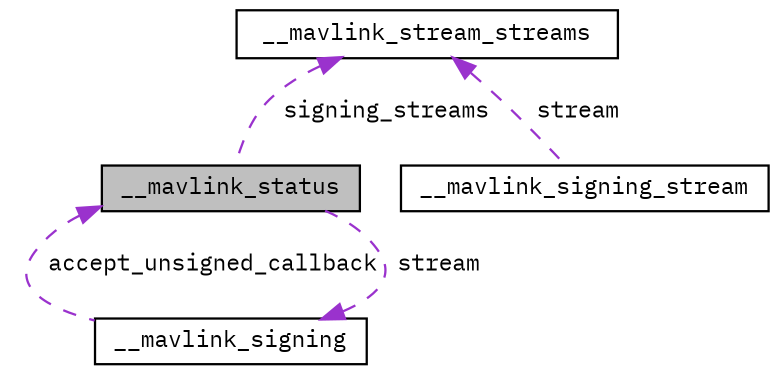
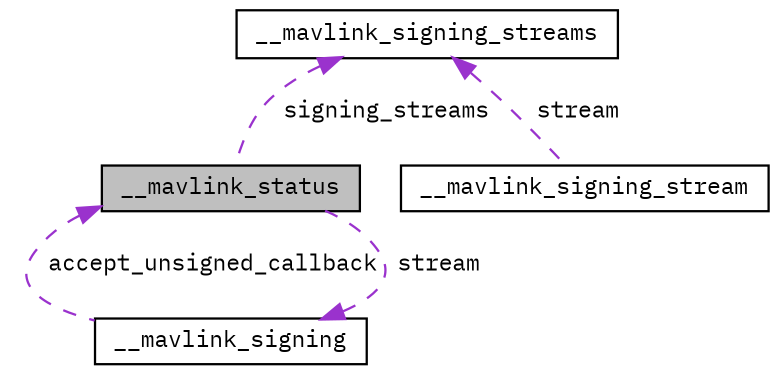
(427, 34) -> (427, 34)
